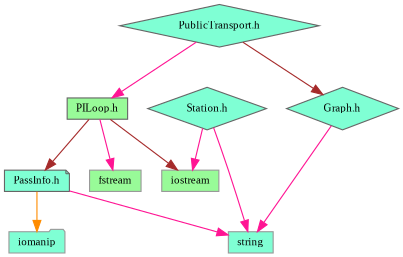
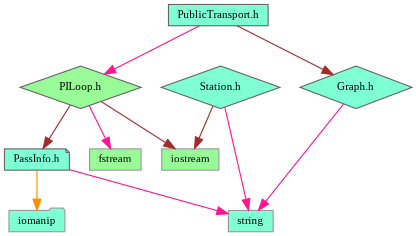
(219, 26) -> (218, 15)
(97, 109) -> (81, 87)
(199, 144) -> (206, 122)
